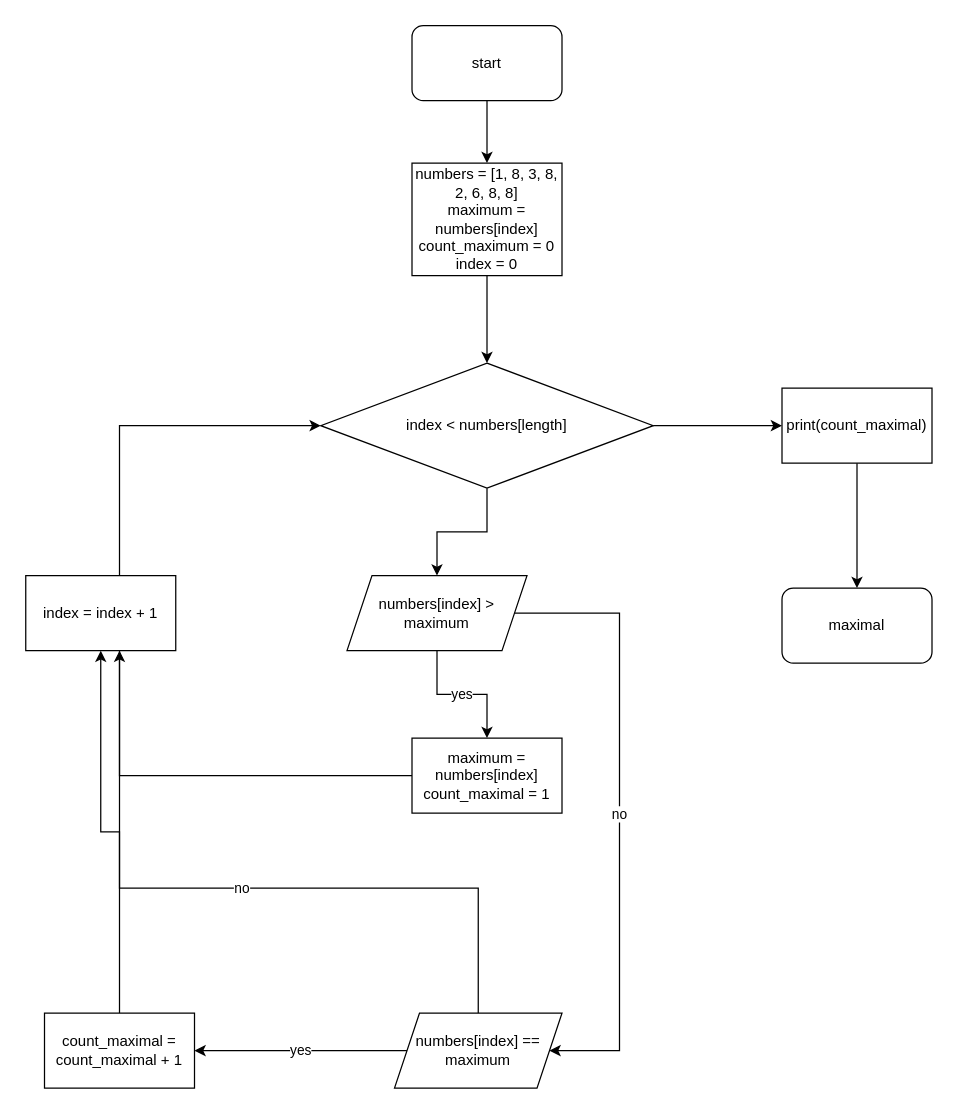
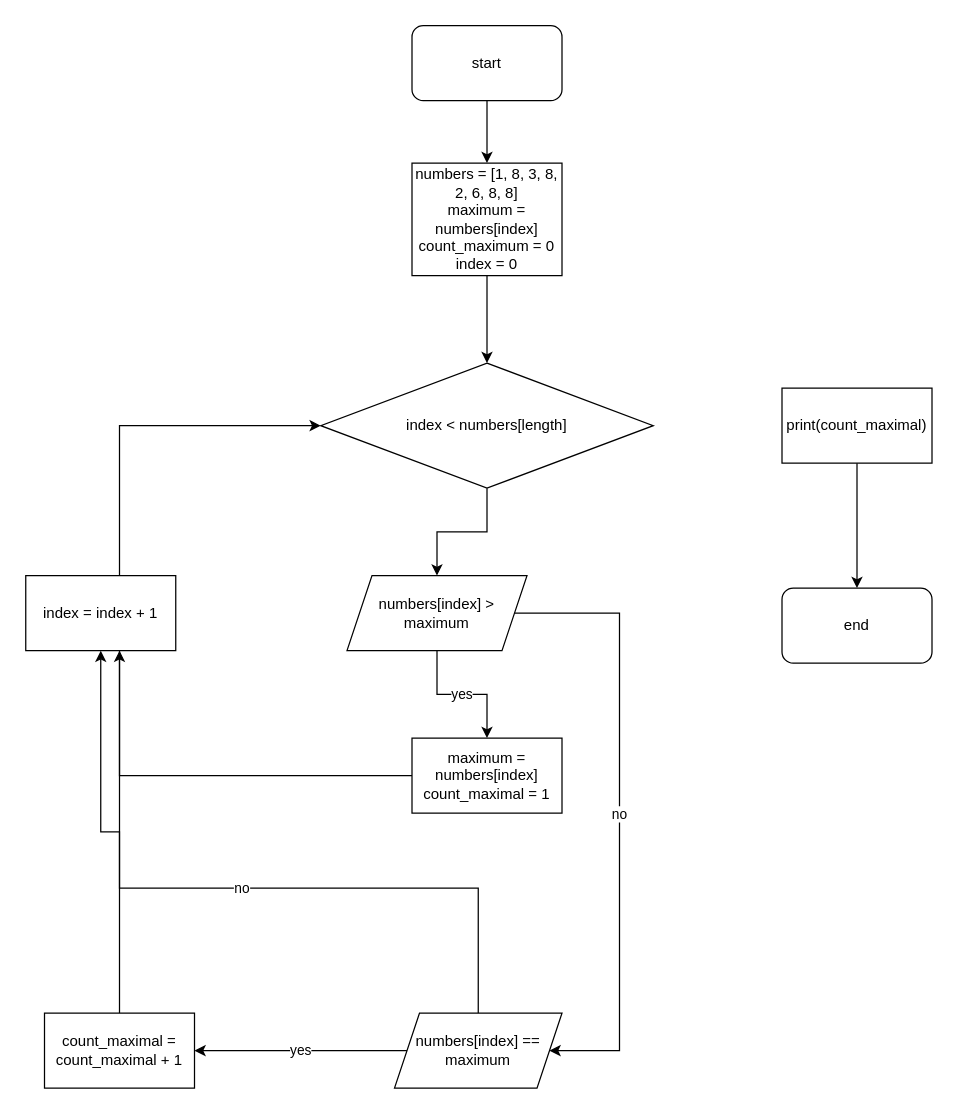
(714, 426) -> none
(857, 626) -> (857, 626)
